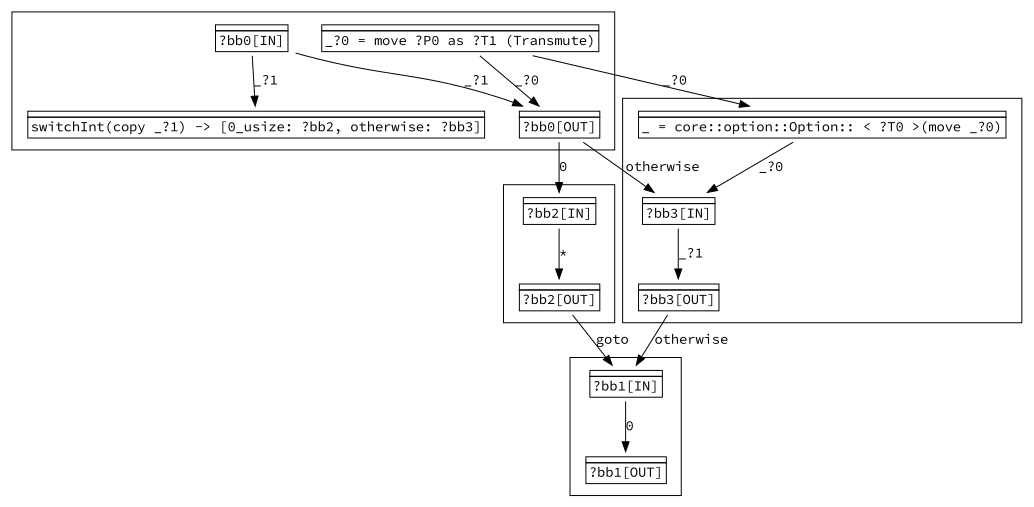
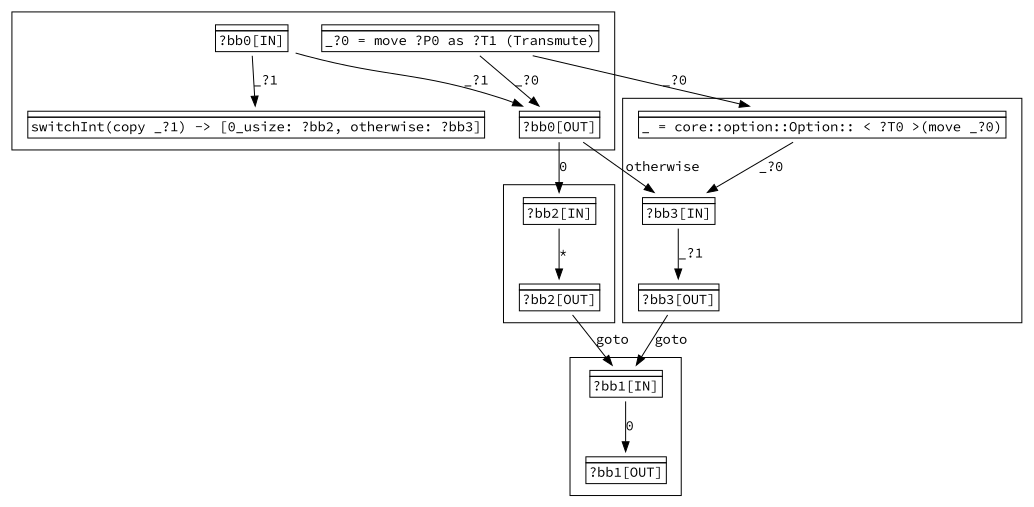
(692, 340) -> (671, 340)
